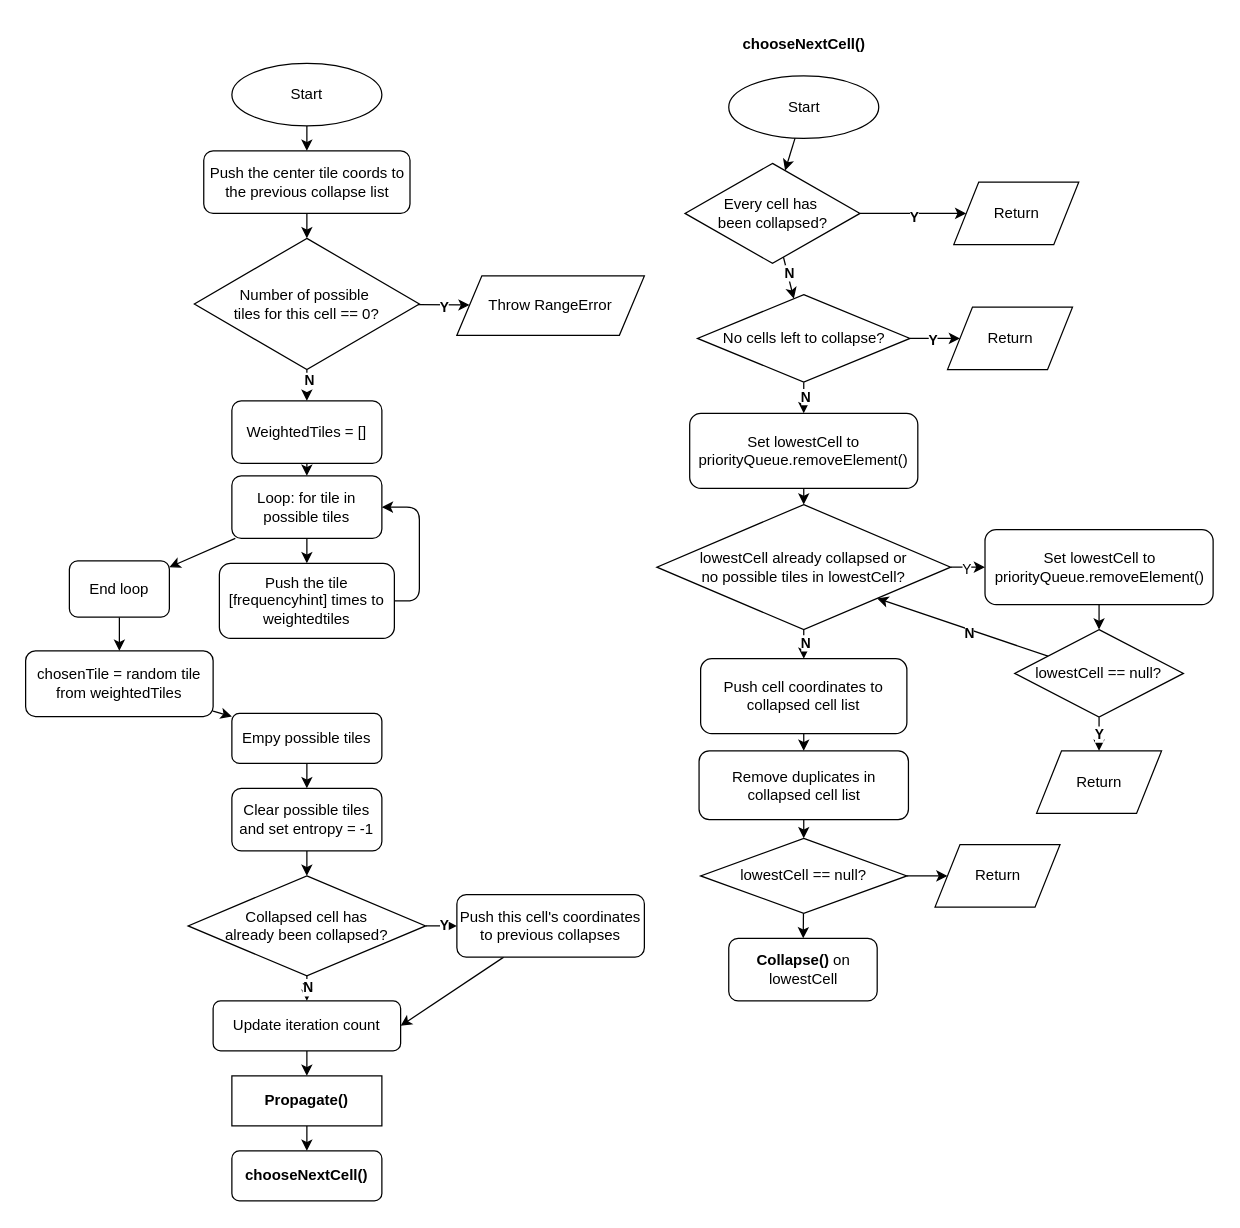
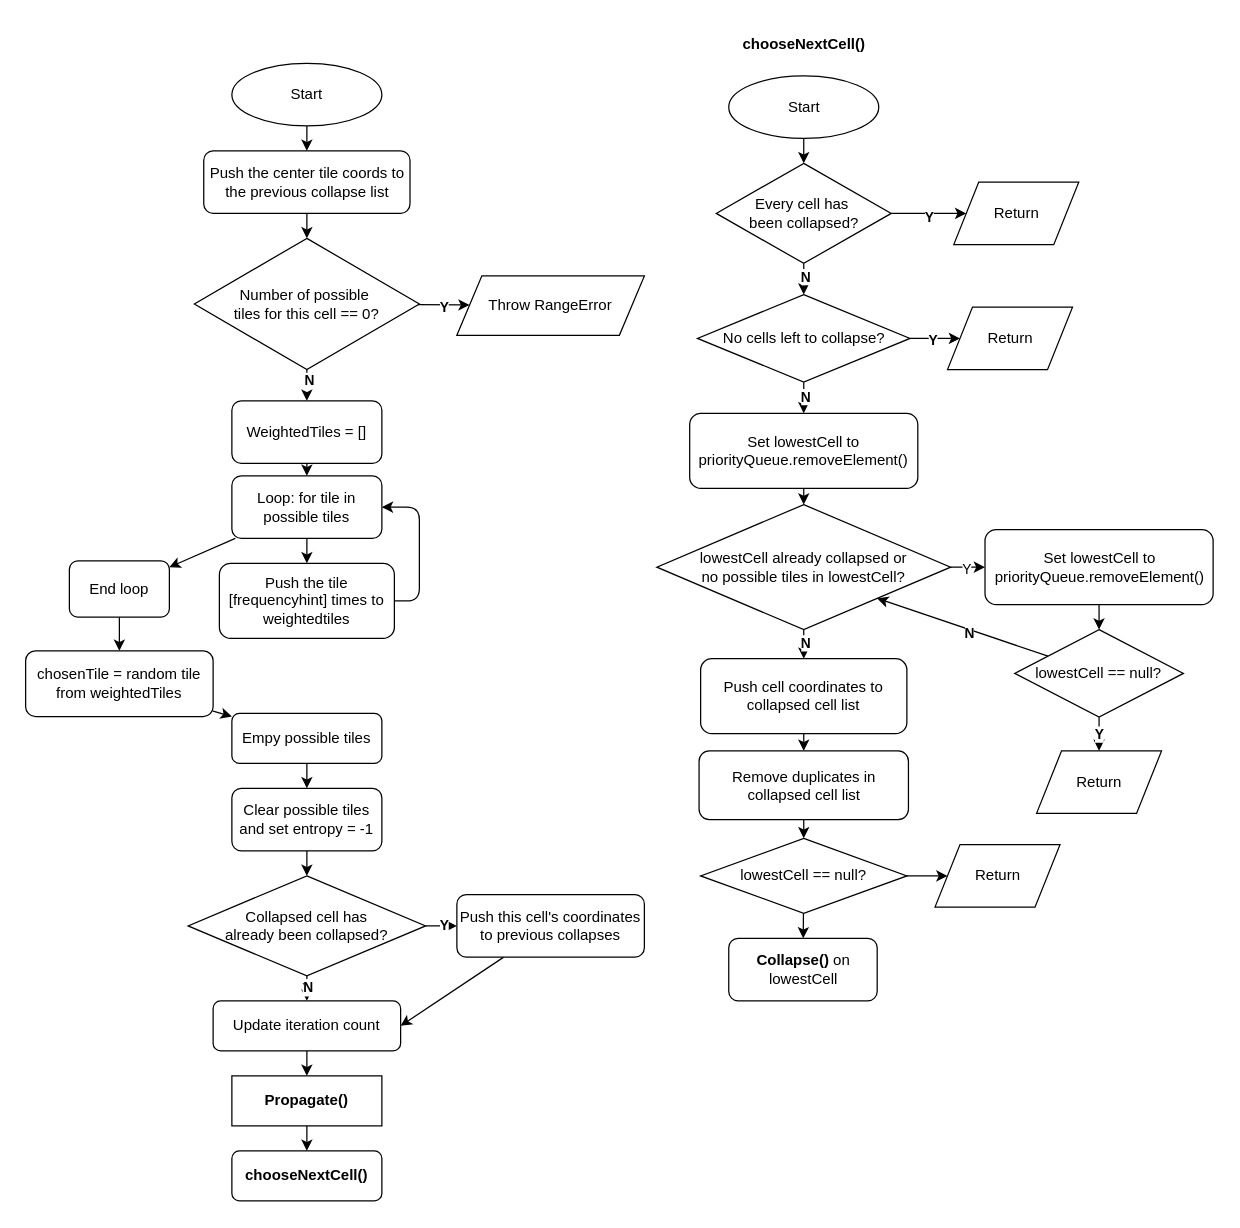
(773, 213) -> (804, 213)
